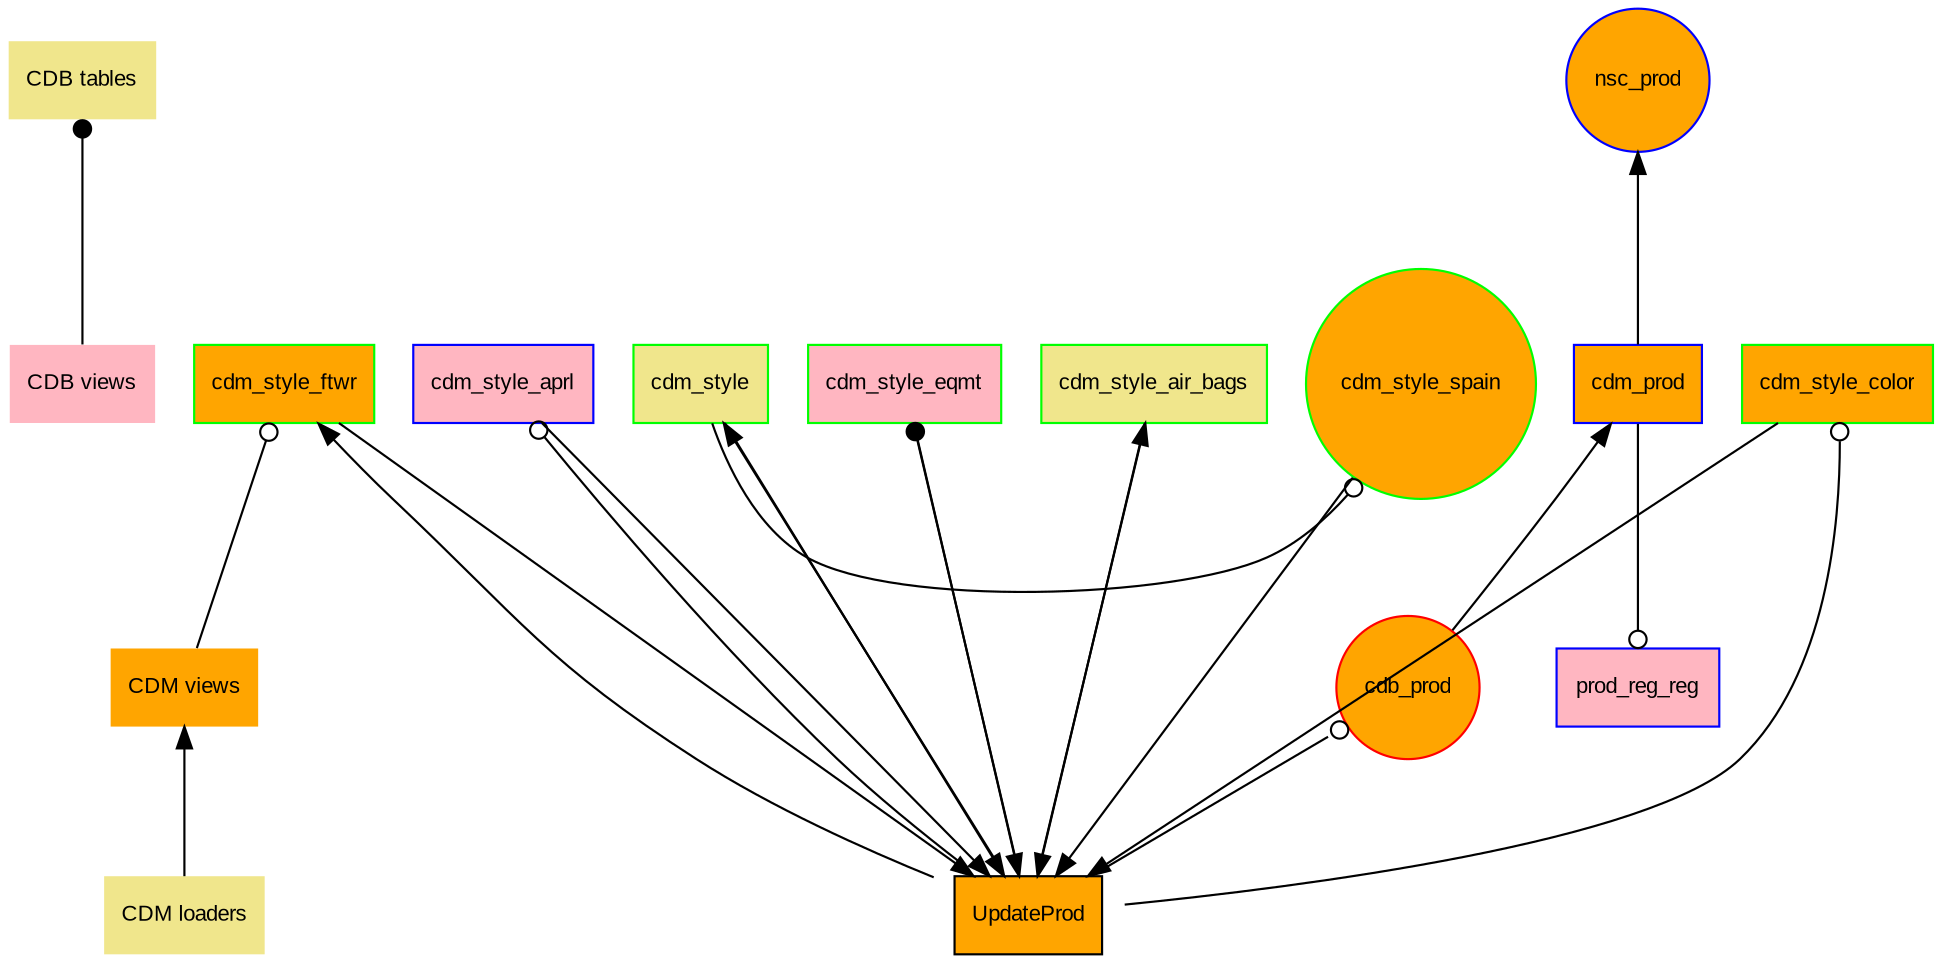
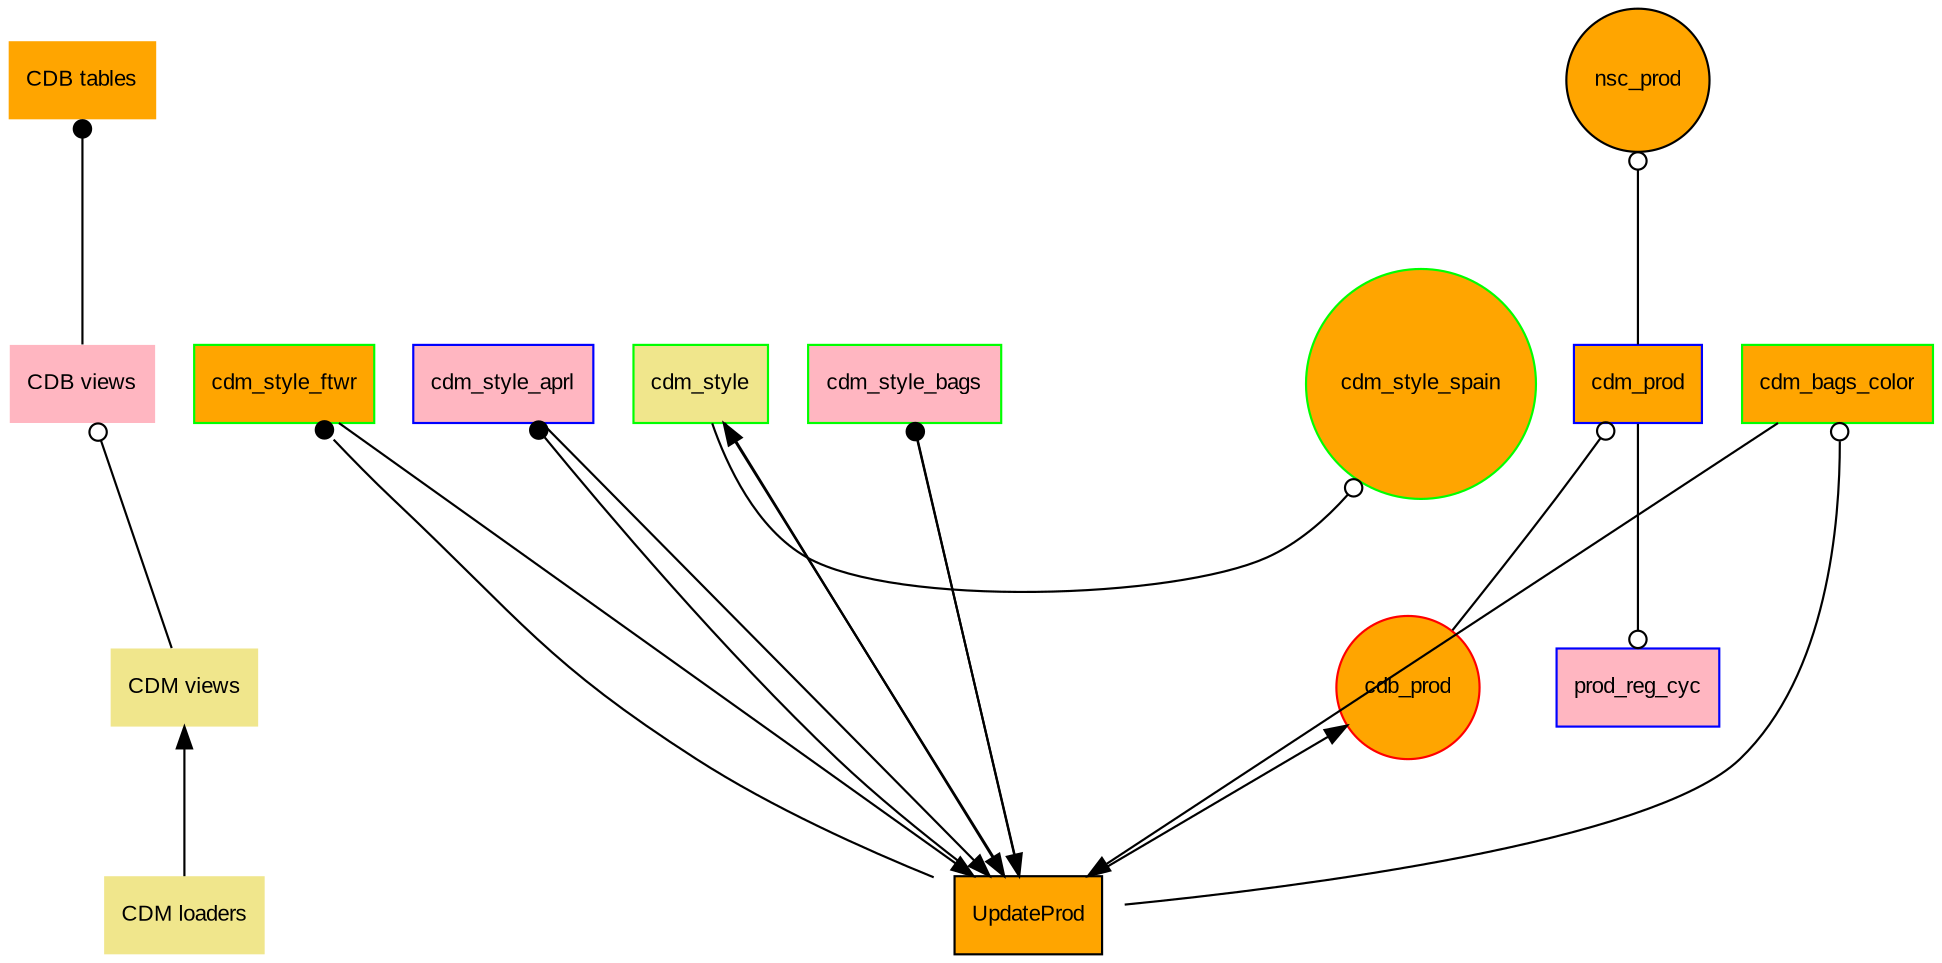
(82, 80) -> (82, 80)
(1638, 80) -> (1638, 80)
(1638, 257) -> (1638, 257)
(905, 384) -> (905, 384)
(1154, 384) -> none
(1838, 384) -> (1838, 384)
(1528, 535) -> (1528, 535)
(231, 544) -> (136, 544)
(741, 661) -> (741, 661)
(1211, 668) -> none
(184, 688) -> (184, 688)
(1638, 688) -> (1638, 688)
(606, 697) -> (606, 697)
(1210, 806) -> (1210, 806)
